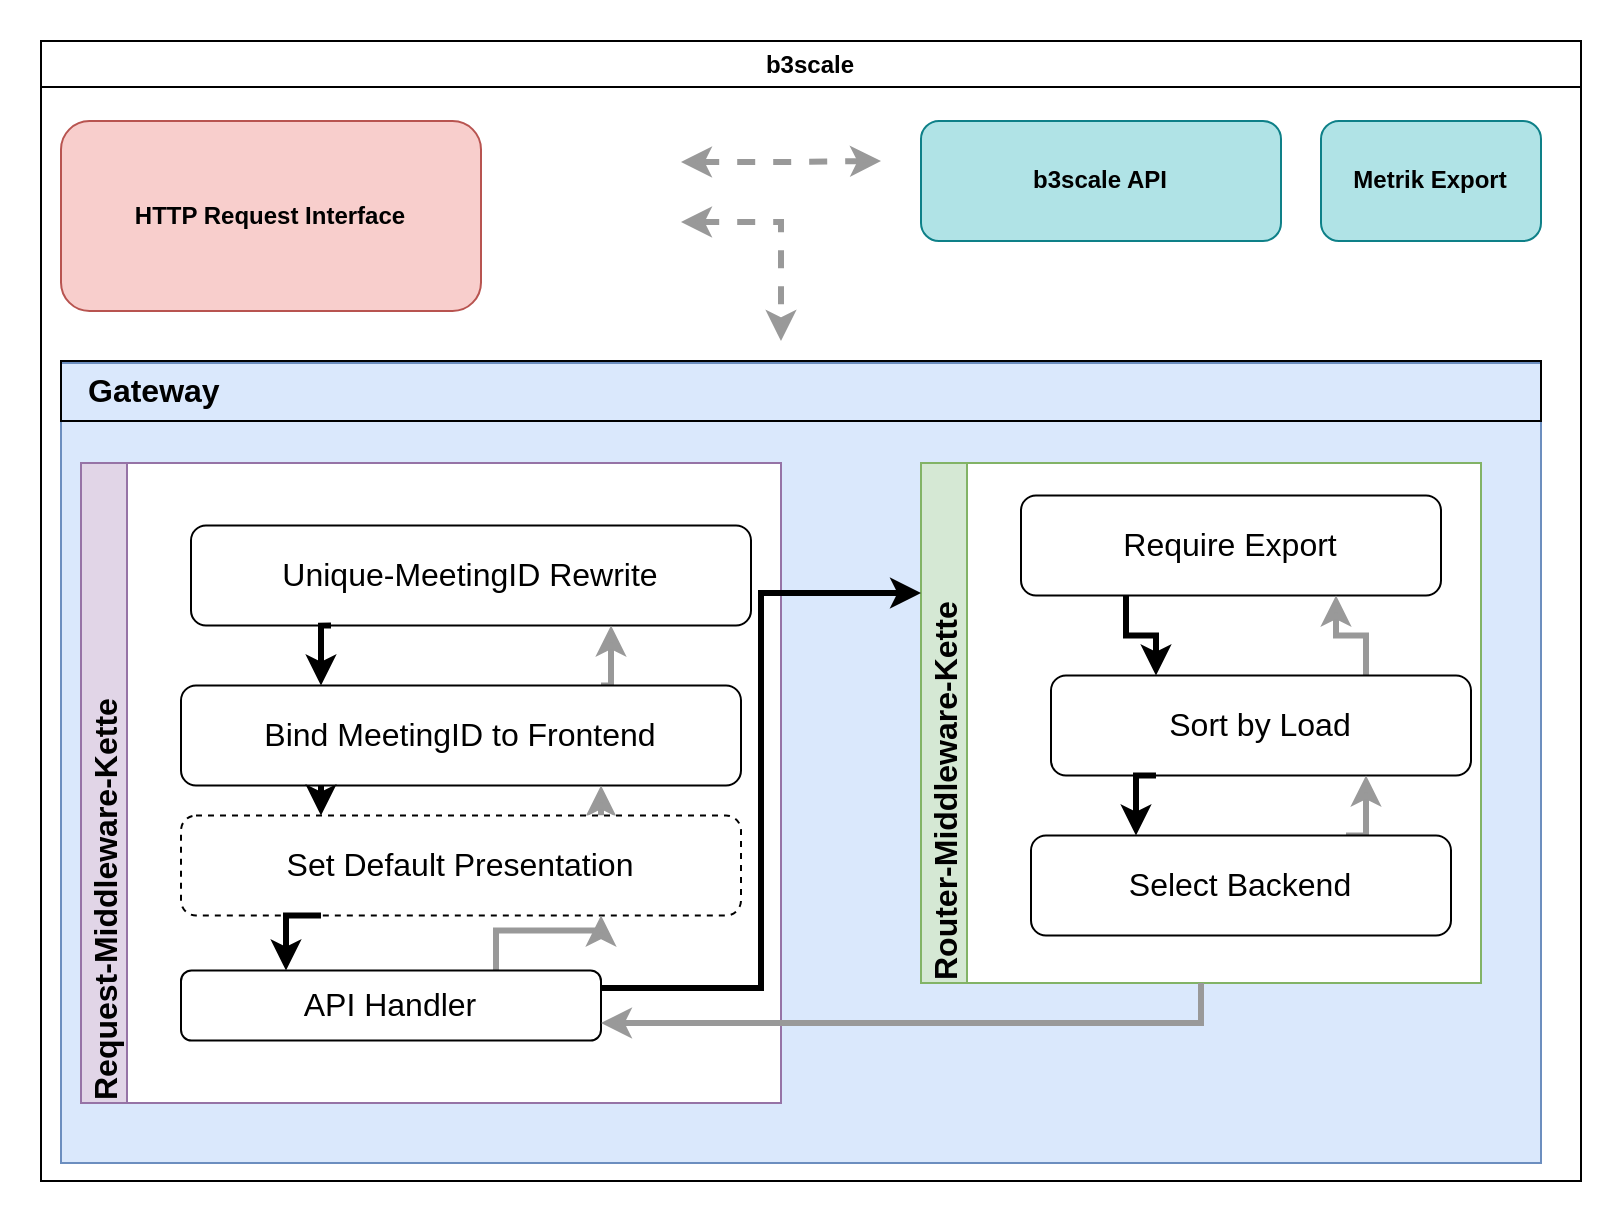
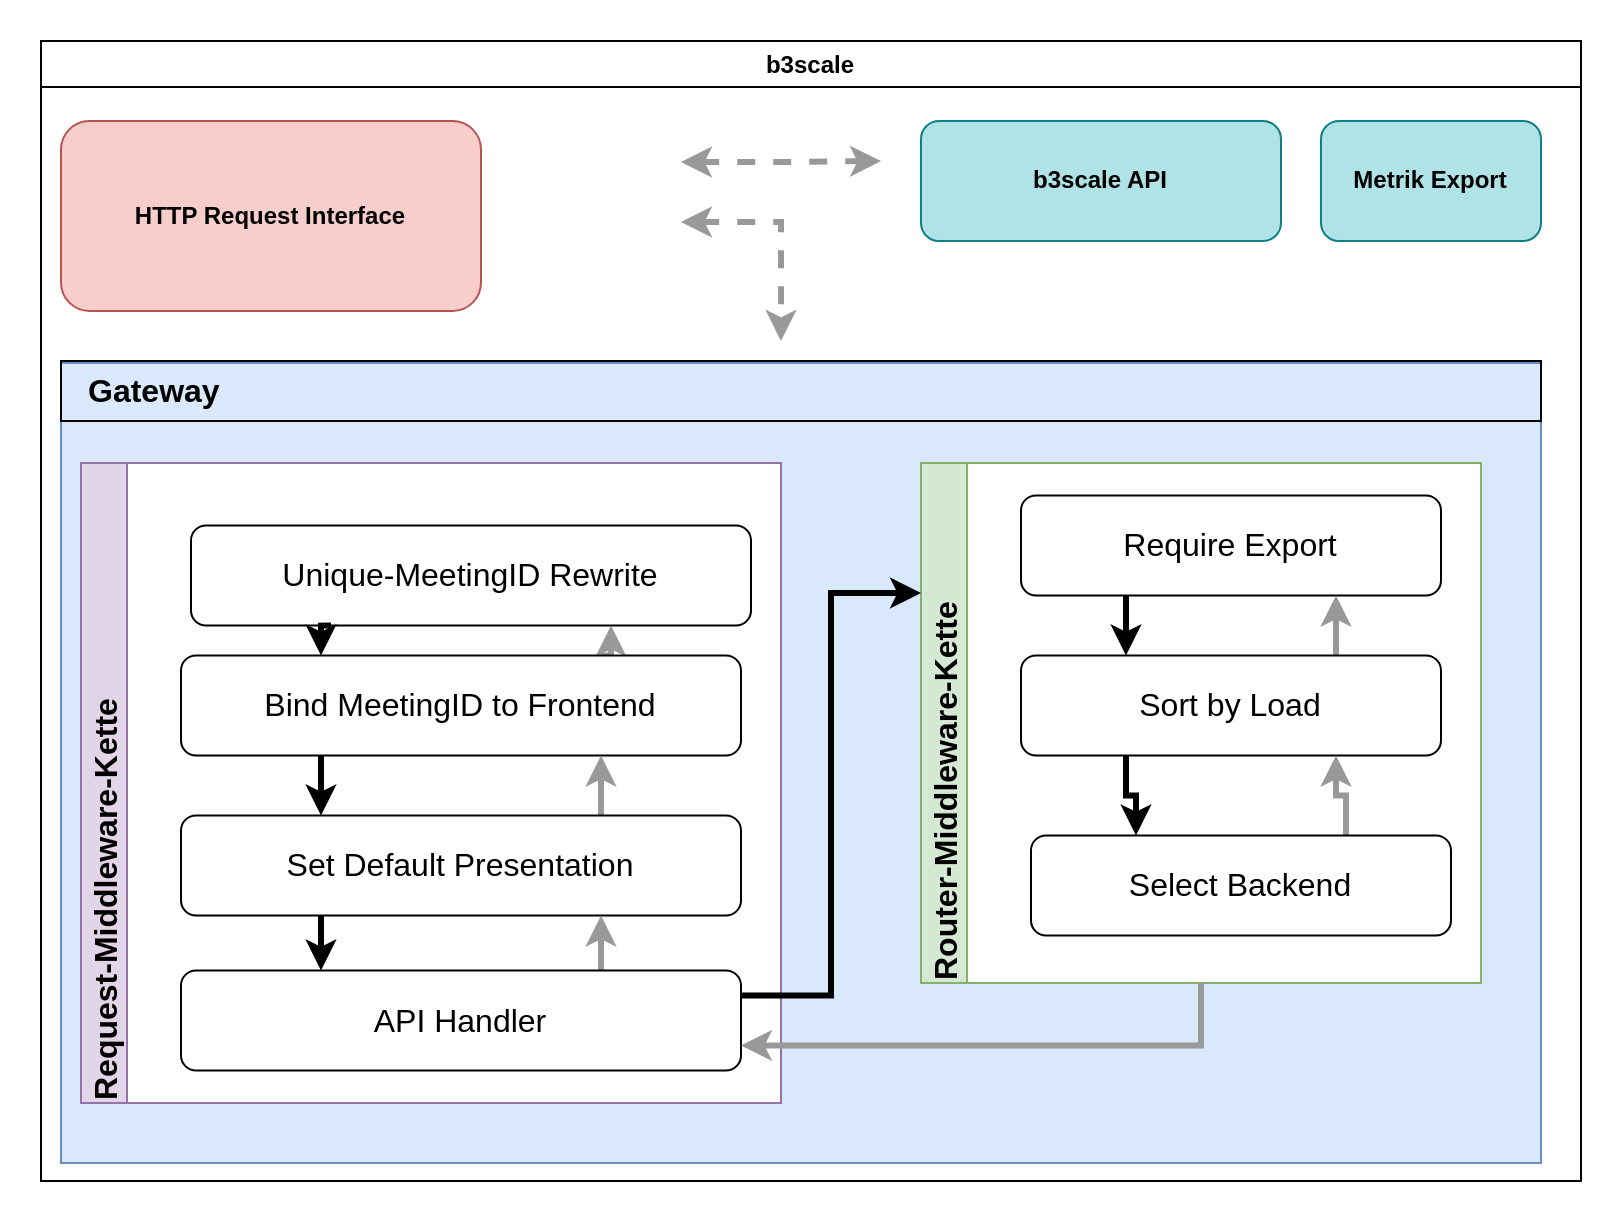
(1261, 726) -> (1231, 706)
(461, 736) -> (461, 706)
(461, 866) -> (461, 866)
(391, 1006) -> (461, 1021)
